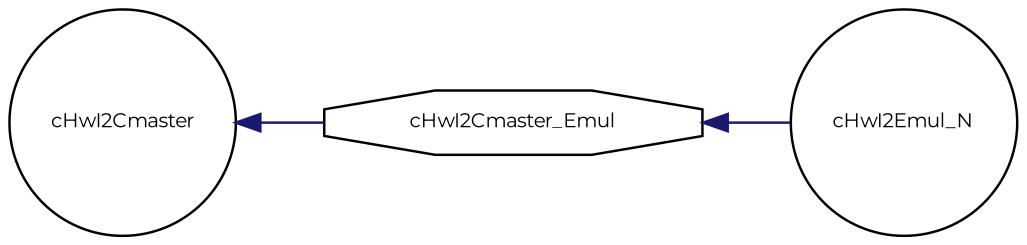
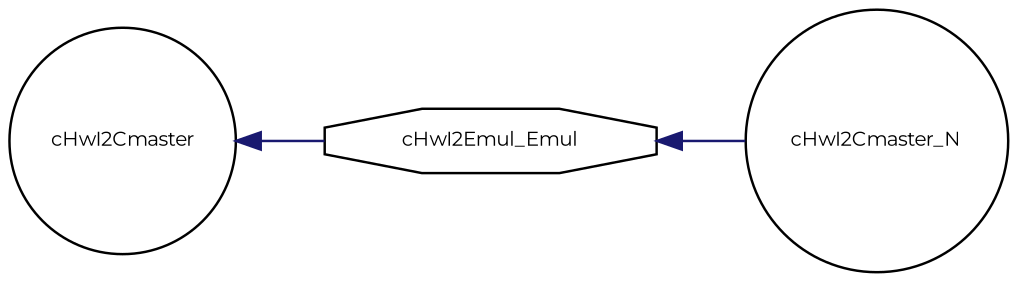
(513, 123) -> (491, 141)
(904, 123) -> (877, 141)
